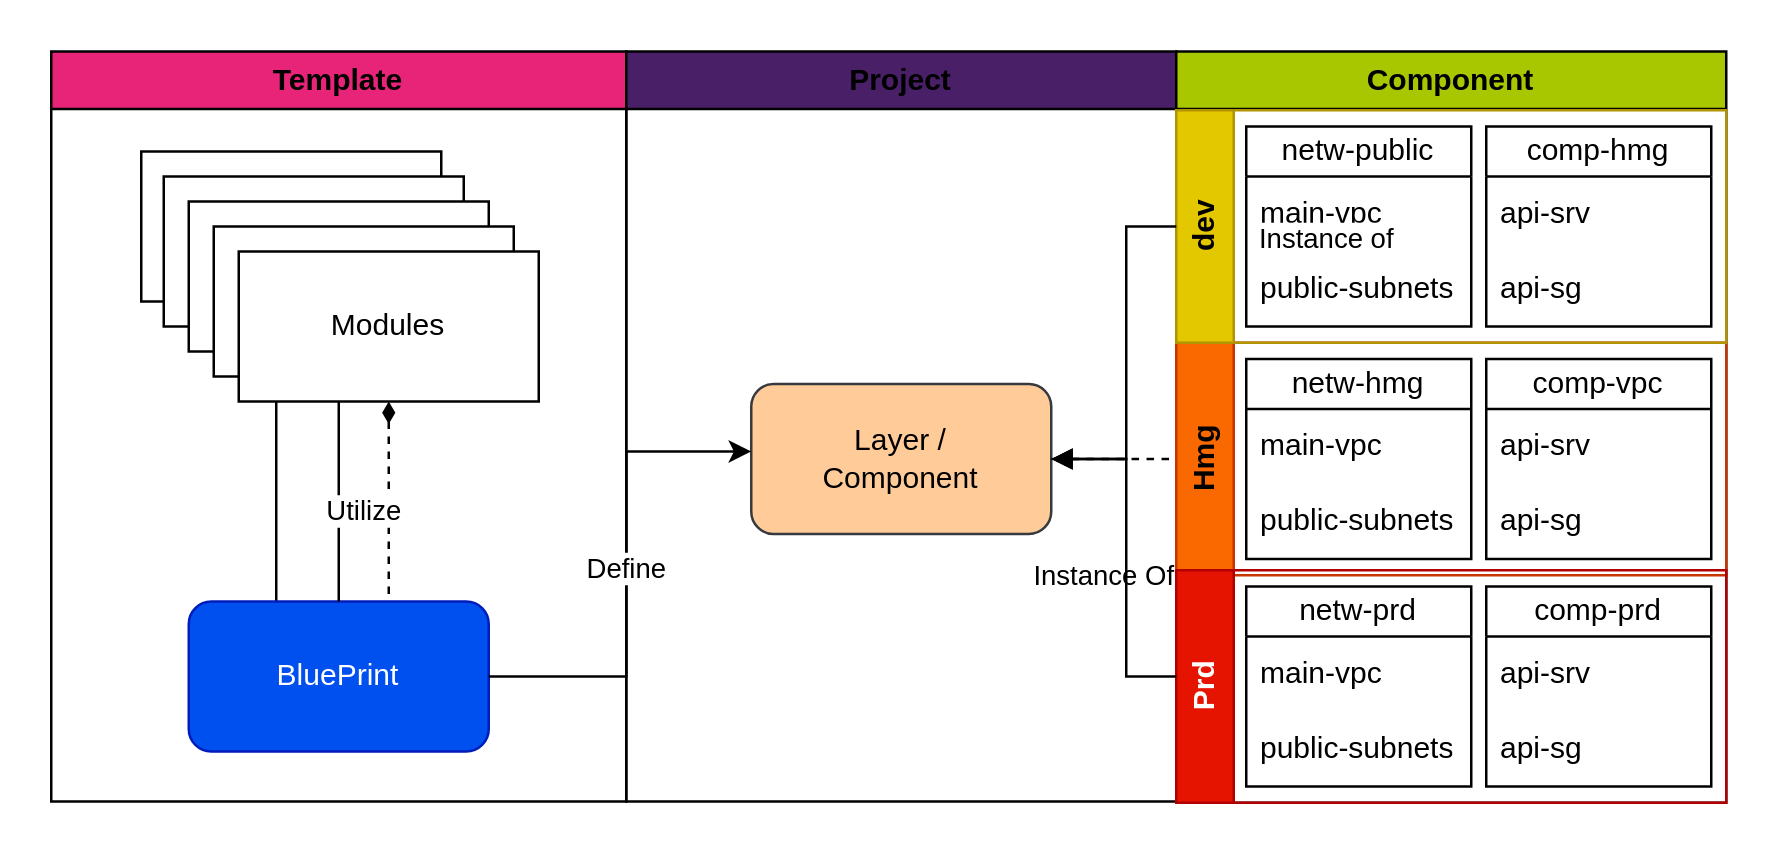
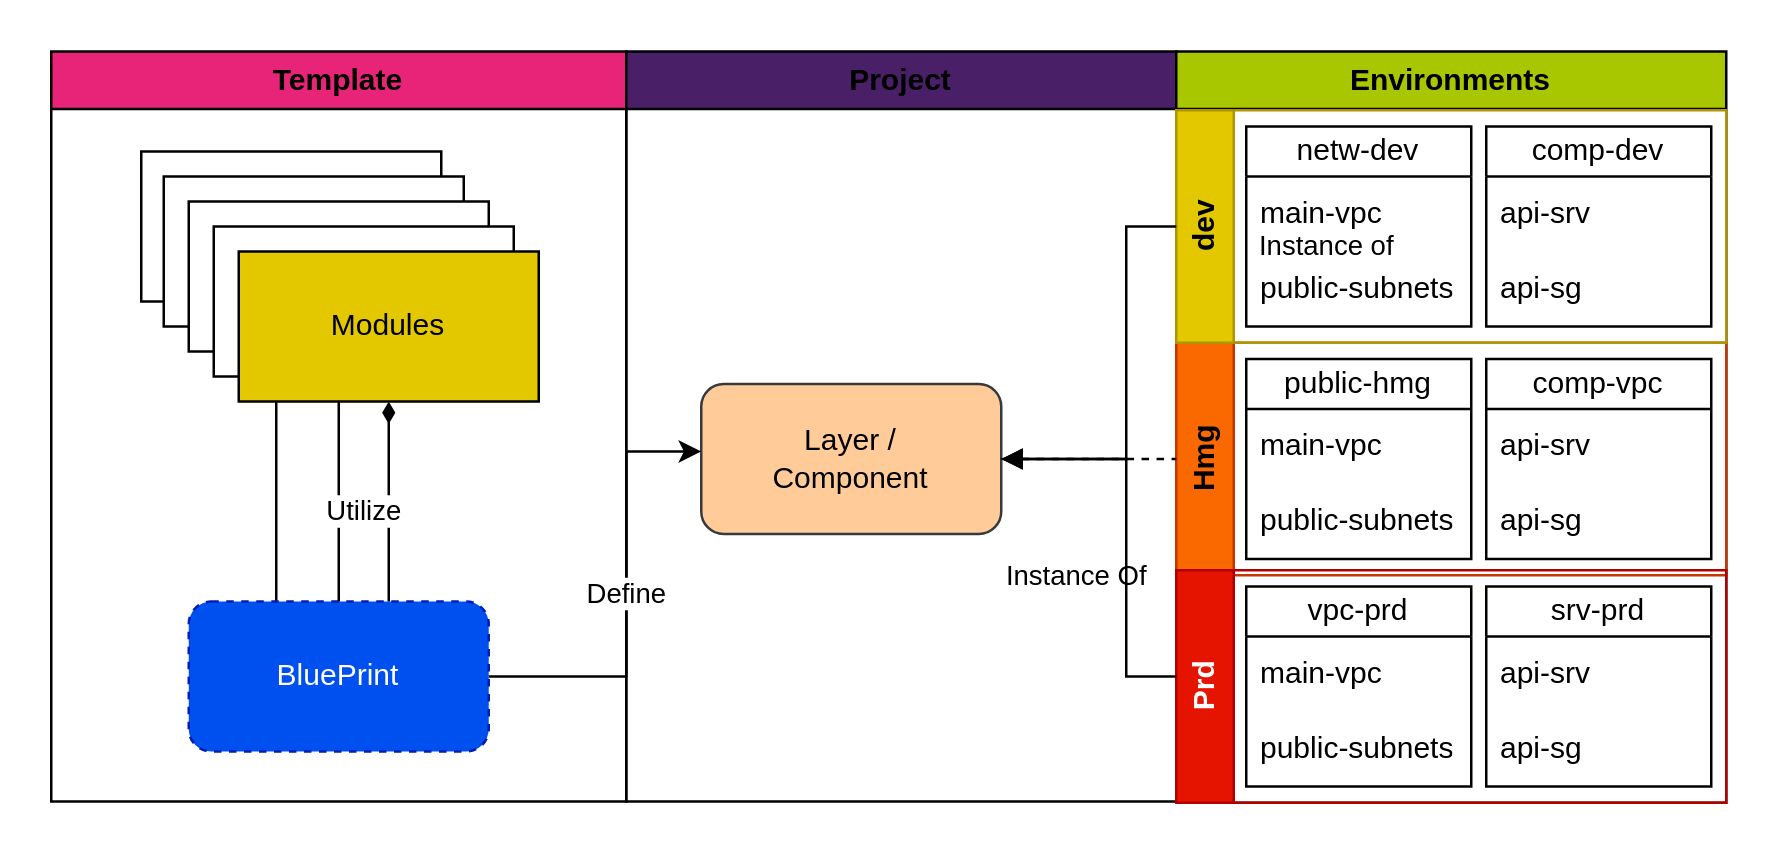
(1451, 81) -> (1451, 81)
(1359, 151) -> (1359, 151)
(1599, 151) -> (1599, 151)
(389, 326) -> (389, 326)
(1359, 384) -> (1359, 384)
(901, 459) -> (851, 459)
(389, 461) -> (389, 461)
(1359, 611) -> (1359, 611)
(1599, 611) -> (1599, 611)
(339, 676) -> (339, 676)
